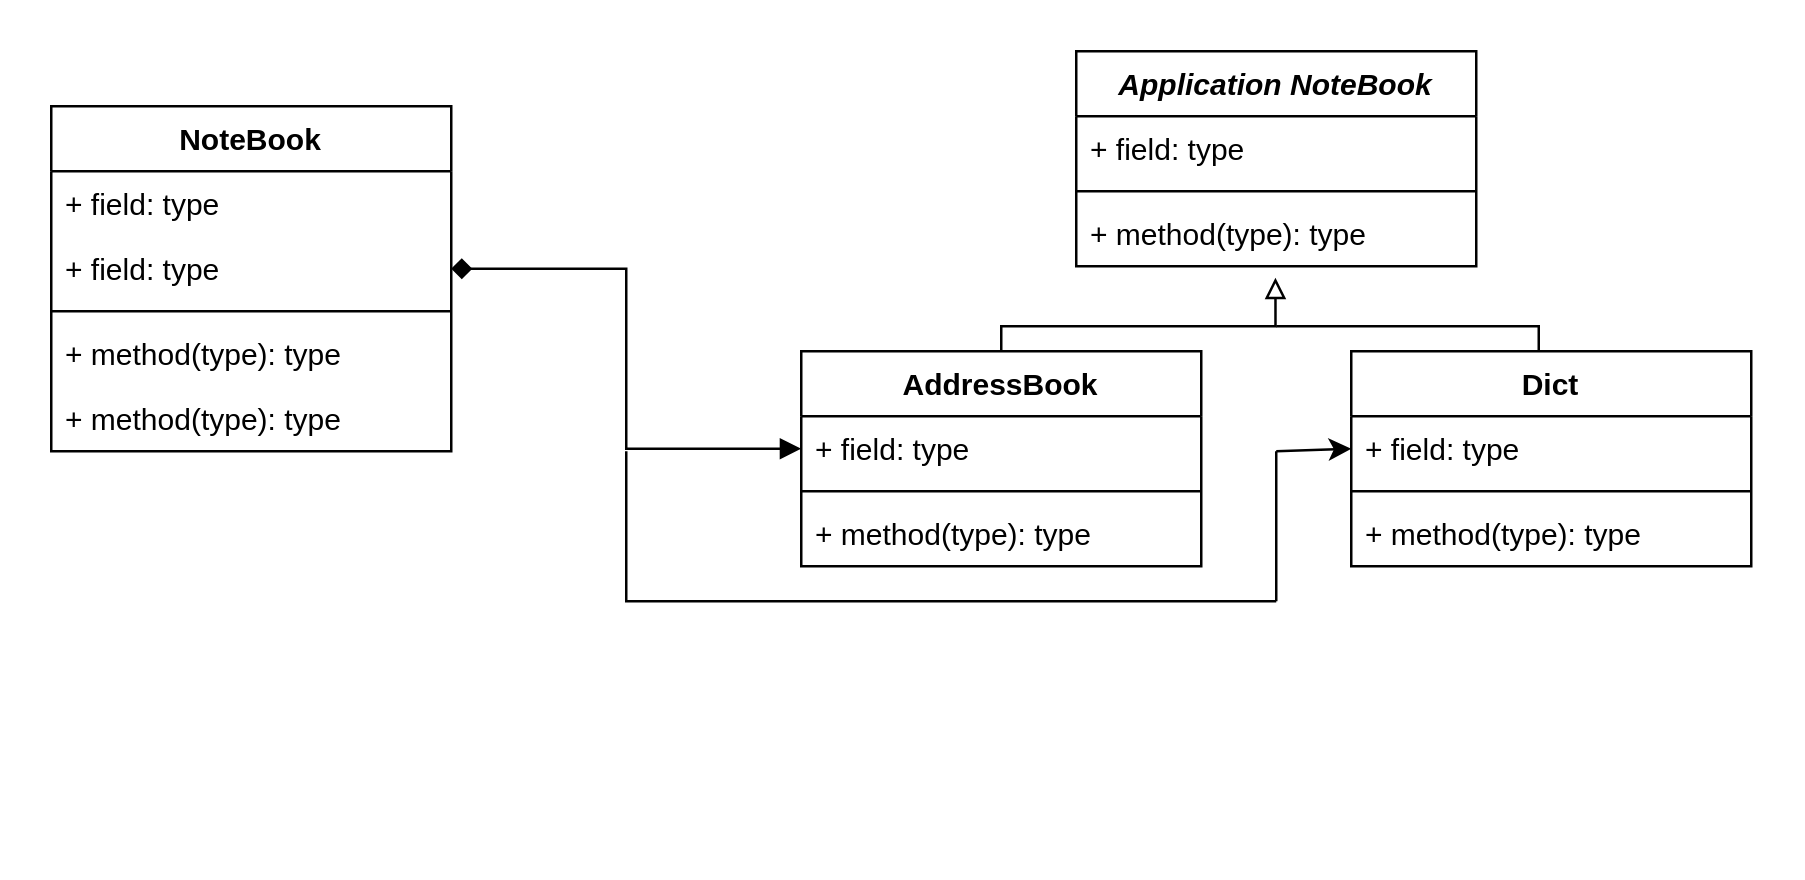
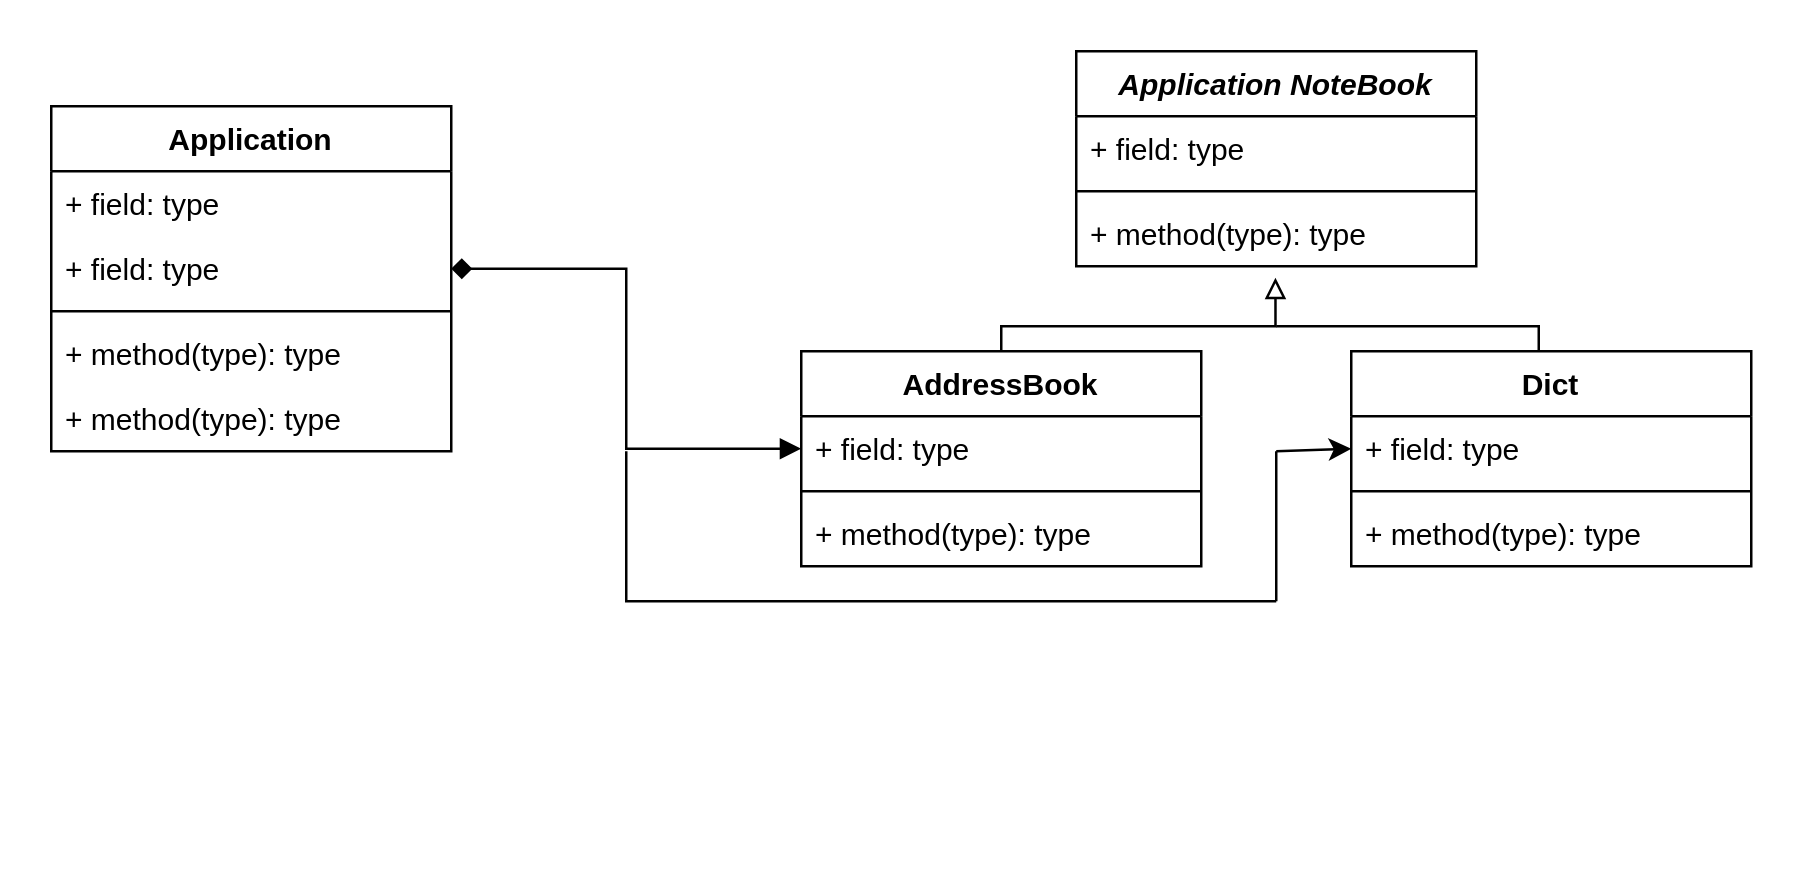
(250, 140) -> (250, 140)
